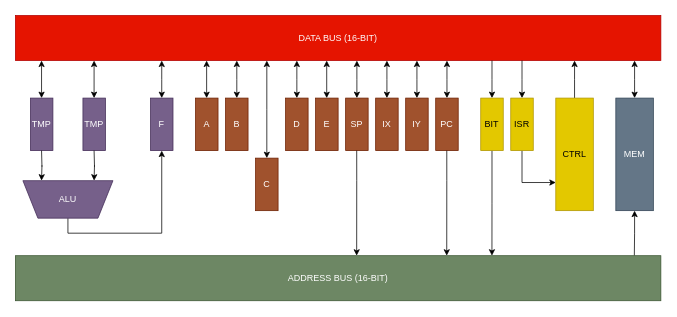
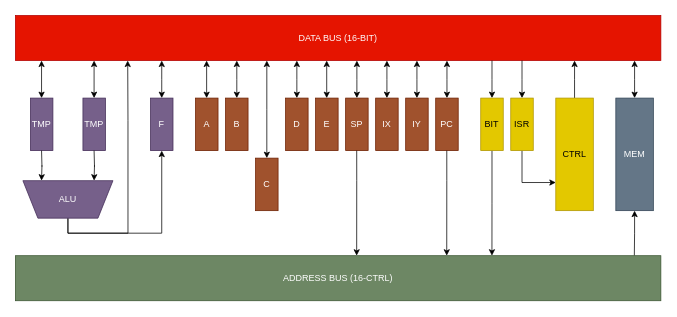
none -> (128, 79)
(338, 278) -> (338, 278)
